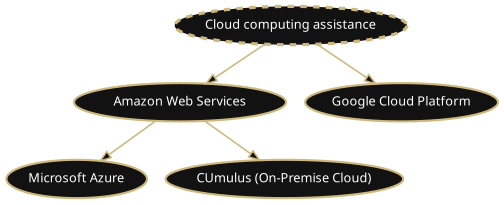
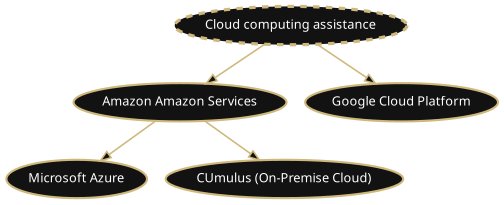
(180, 102) -> (180, 102)
